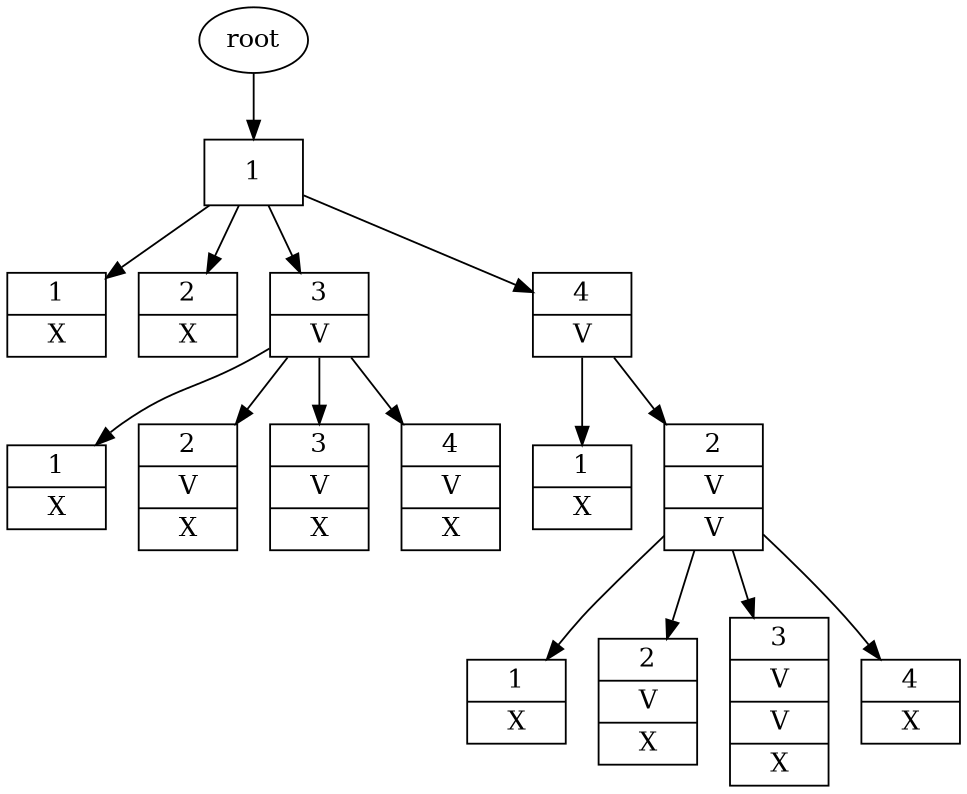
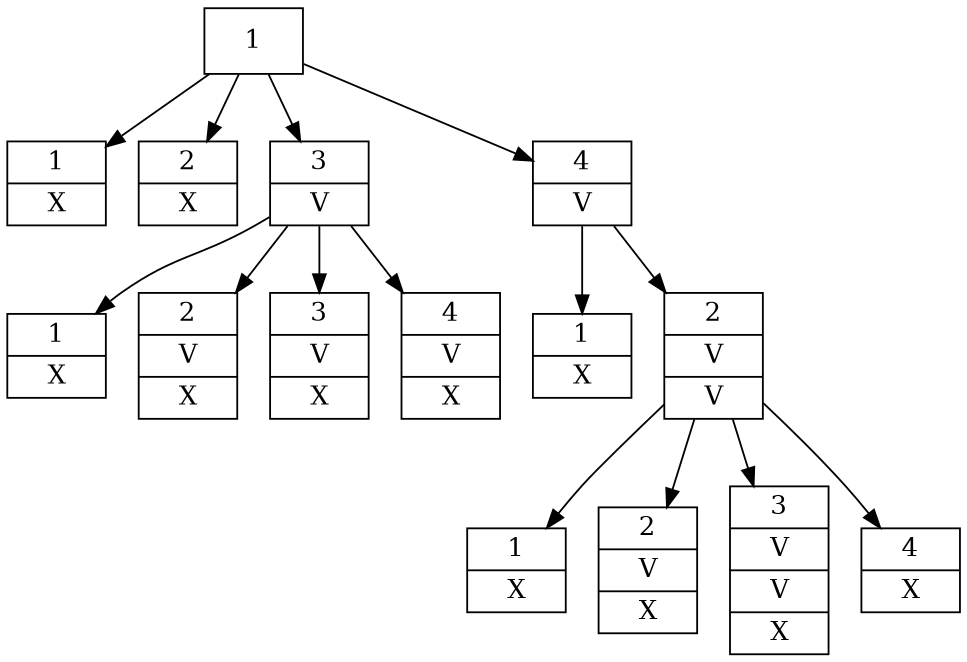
(254, 40) -> none
